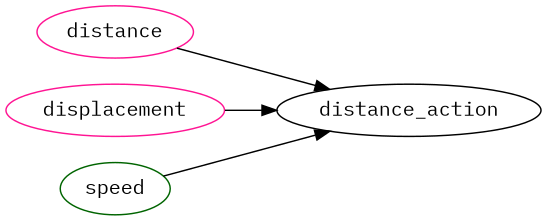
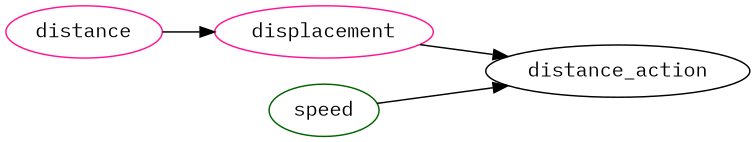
(246, 67) -> (181, 32)
